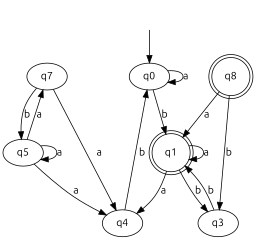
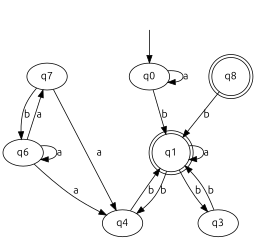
(207, 115) -> (207, 115)
(225, 149) -> none
(23, 153) -> (23, 153)
(135, 154) -> (143, 193)
(164, 191) -> (164, 191)
